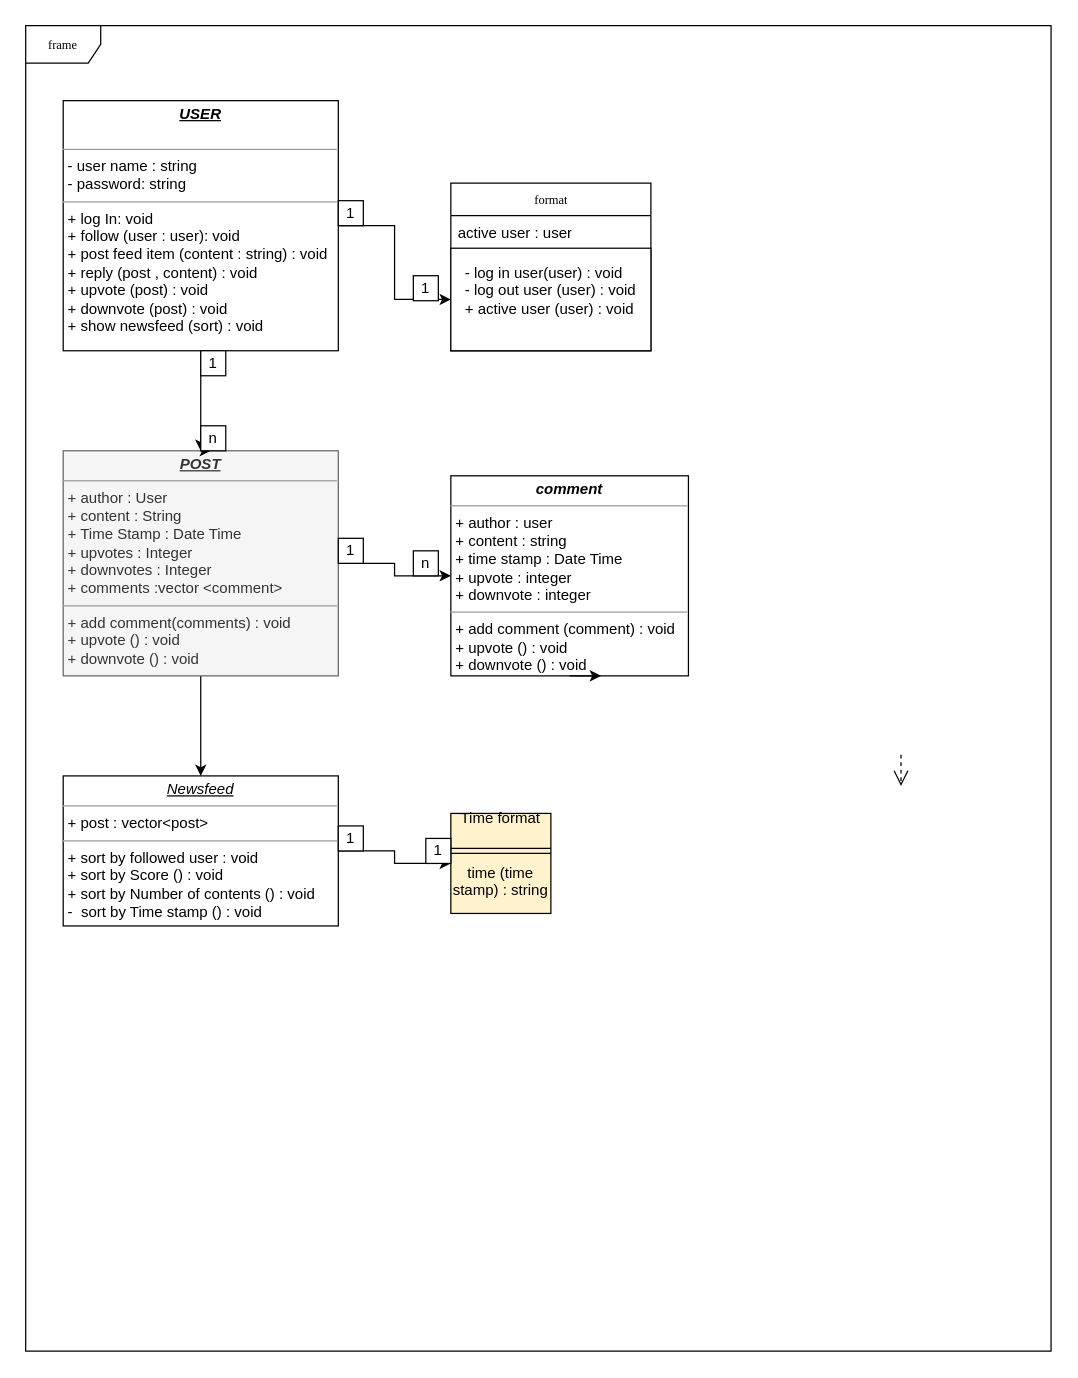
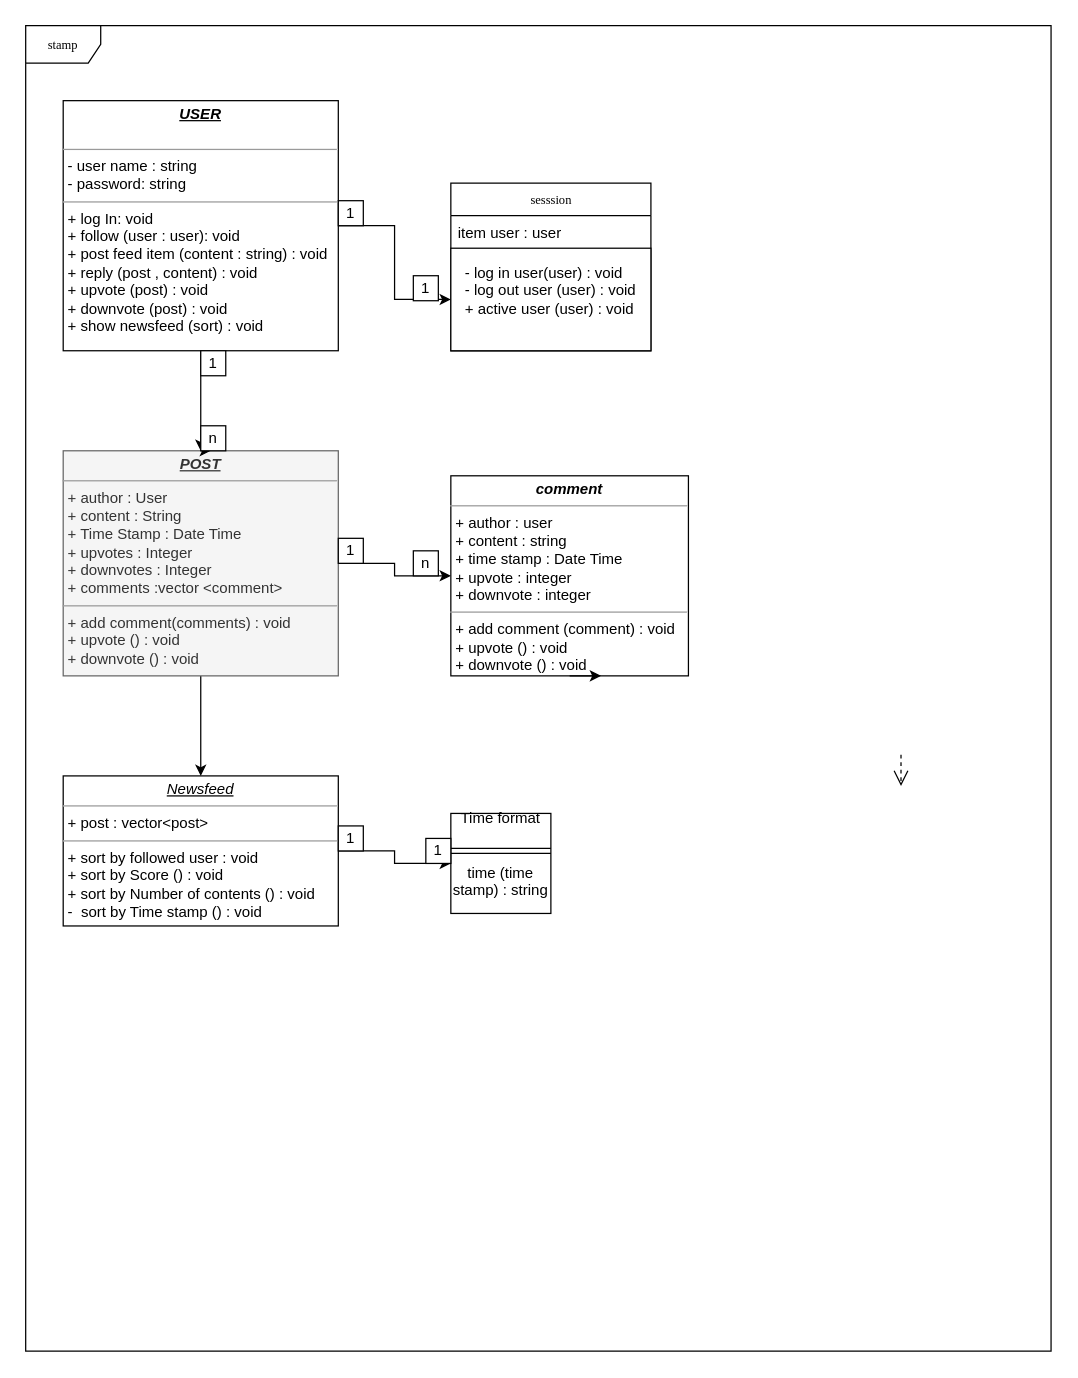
(63, 44) -> (63, 44)
(551, 199) -> (551, 199)
(524, 233) -> (516, 233)
(501, 863) -> (501, 863)
